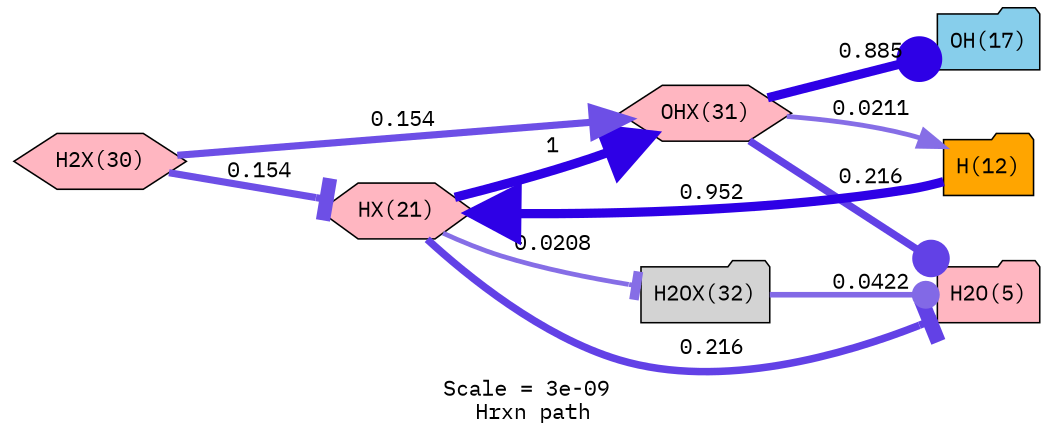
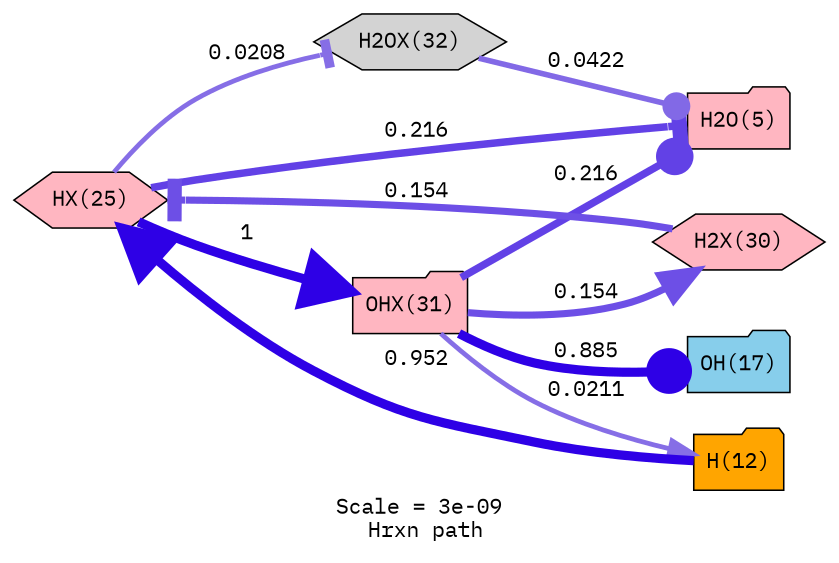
(705, 113) -> (410, 306)
(385, 139) -> (569, 313)
(397, 211) -> (91, 200)
(705, 295) -> (410, 42)
